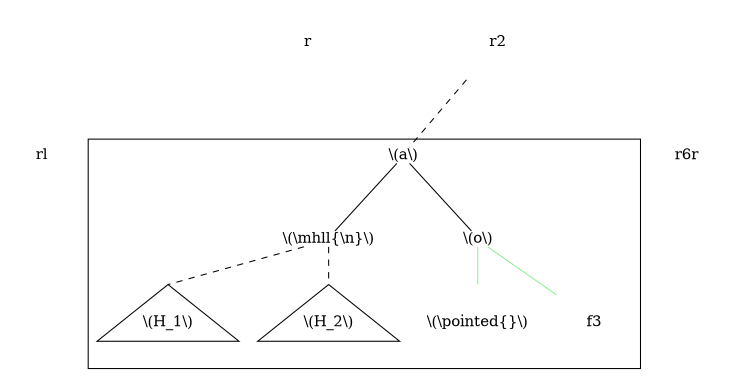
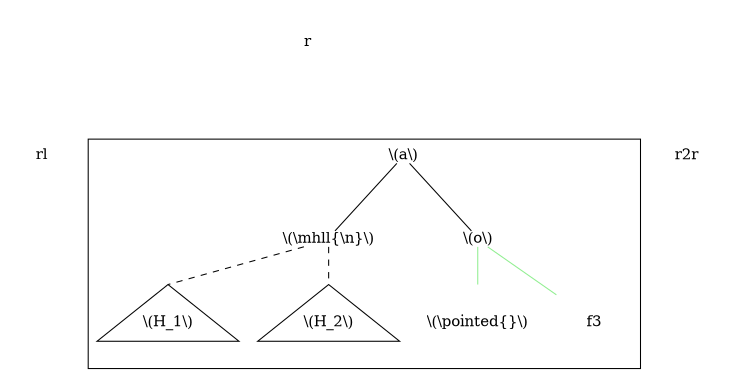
(498, 42) -> none
(687, 155) -> (687, 155)
